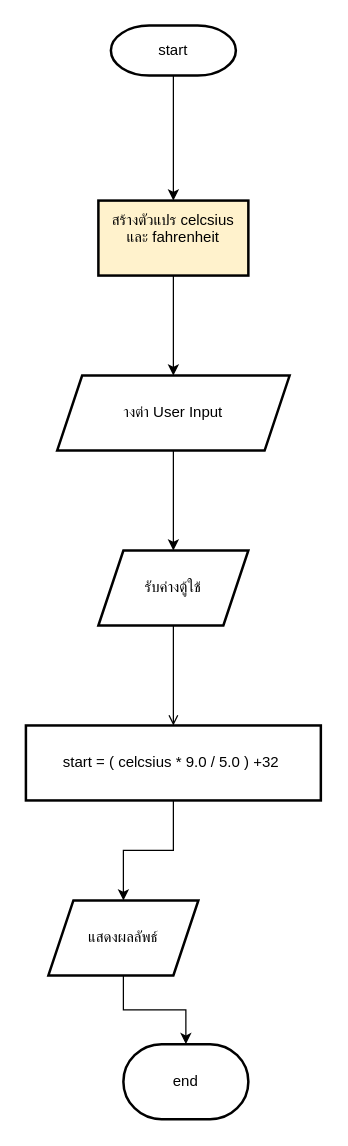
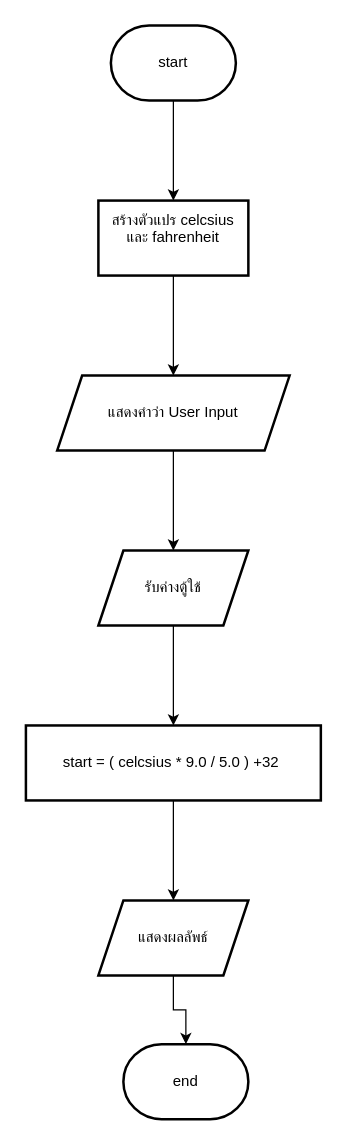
(173, 51) -> (173, 63)
(173, 238) -> (173, 238)
(173, 413) -> (173, 413)
(173, 718) -> (173, 716)
(123, 938) -> (173, 938)
